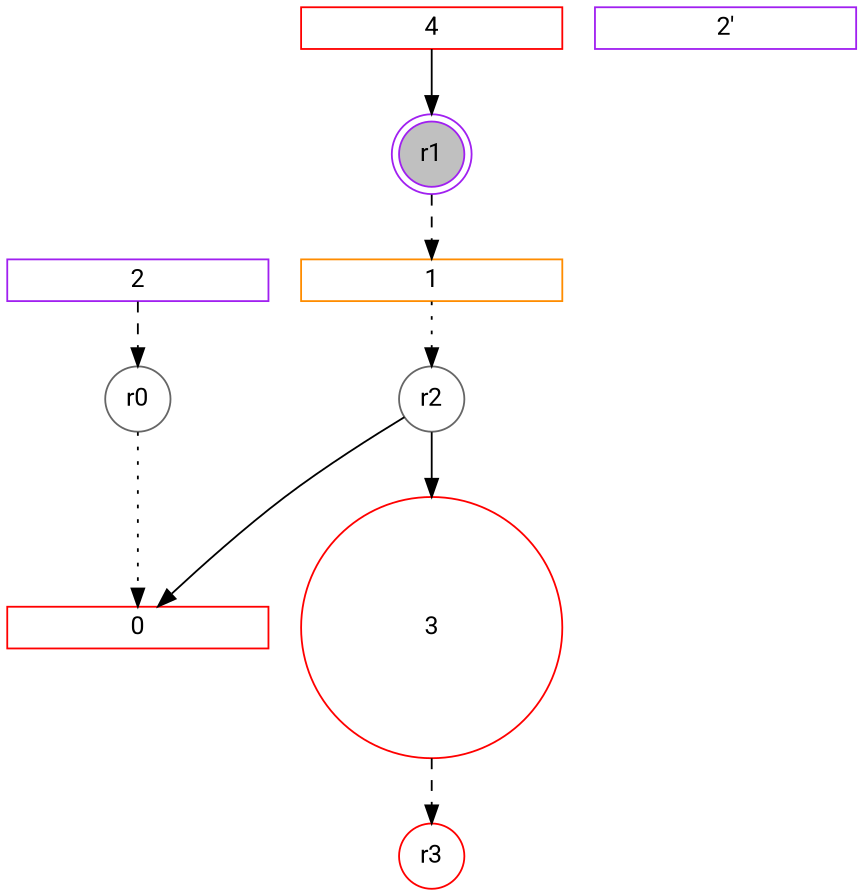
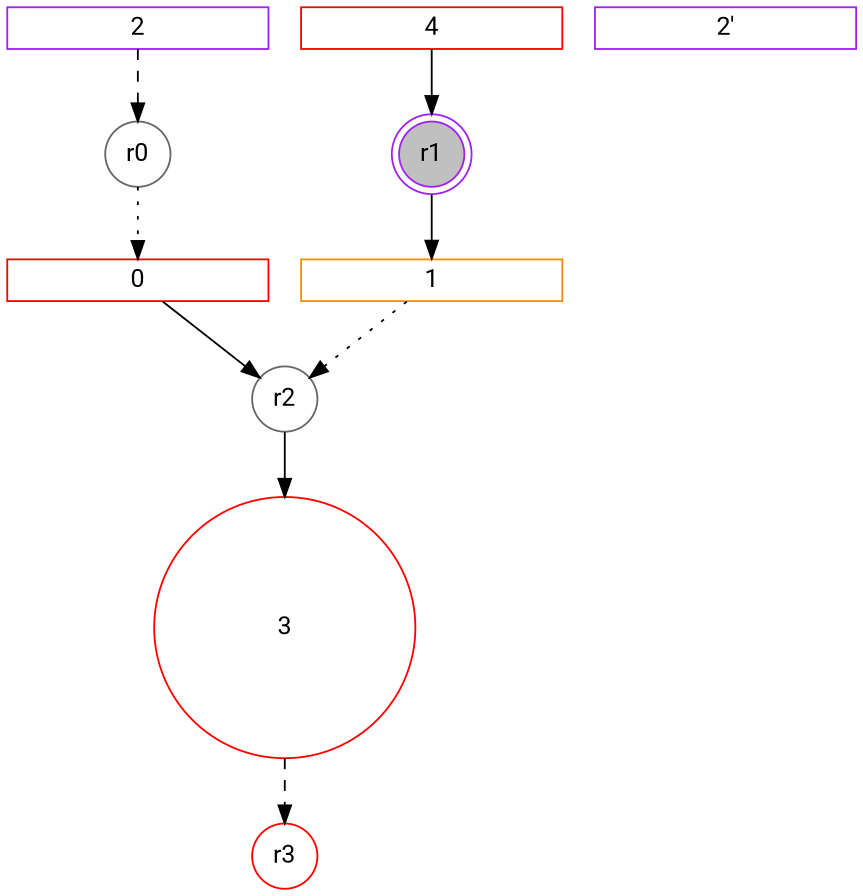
(432, 218) -> (432, 218)
(283, 498) -> (204, 334)
